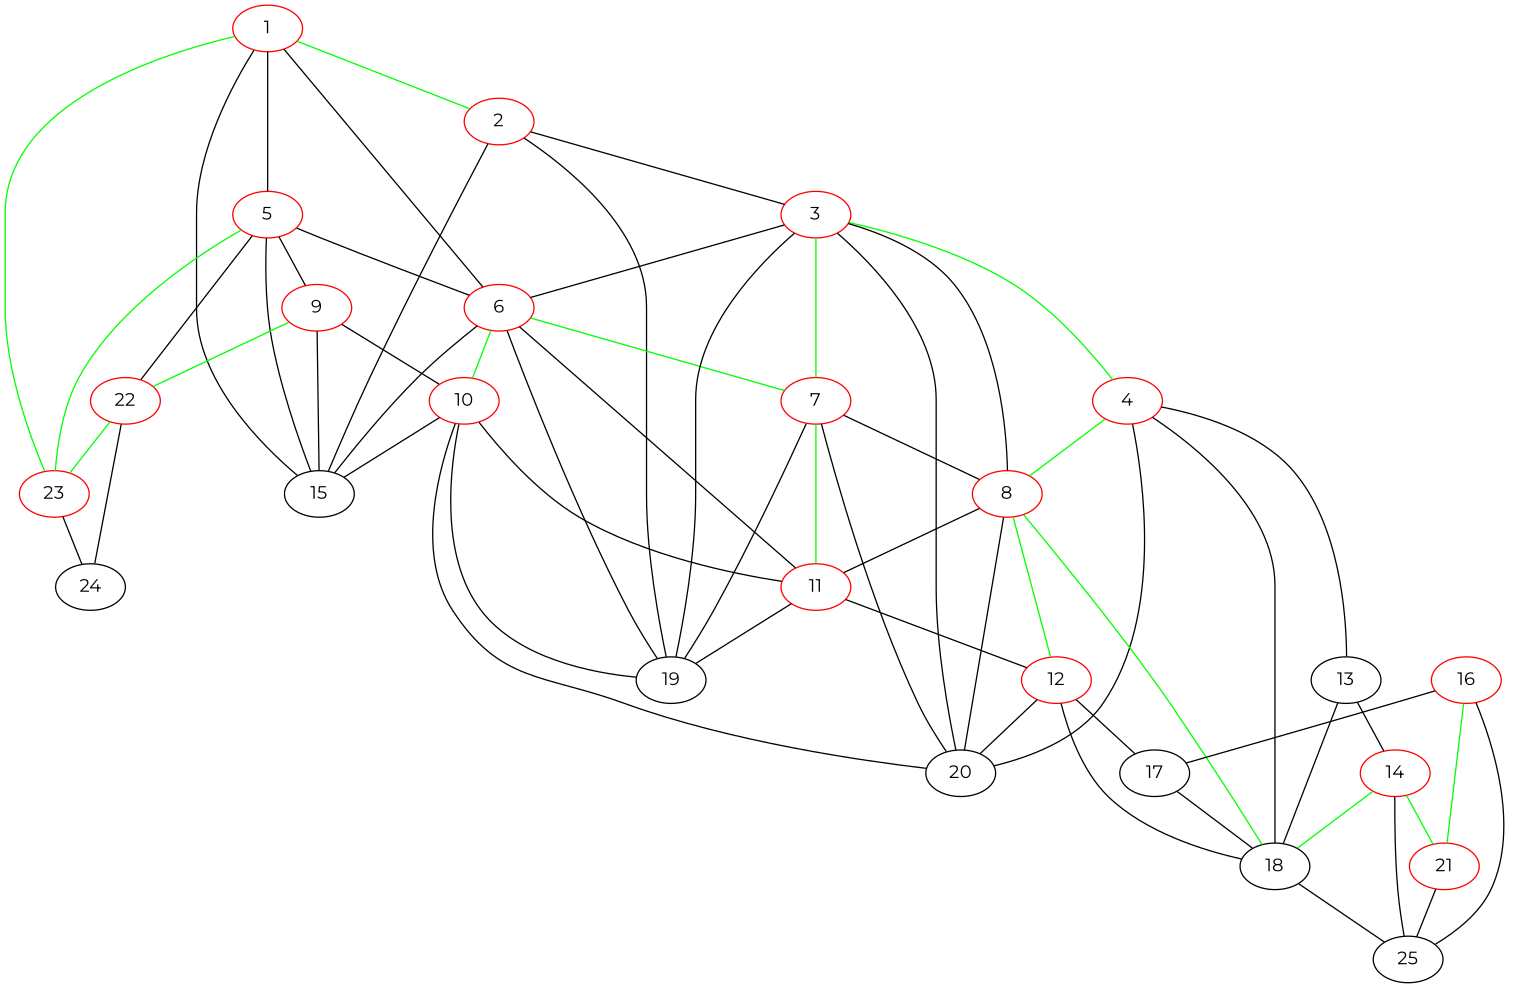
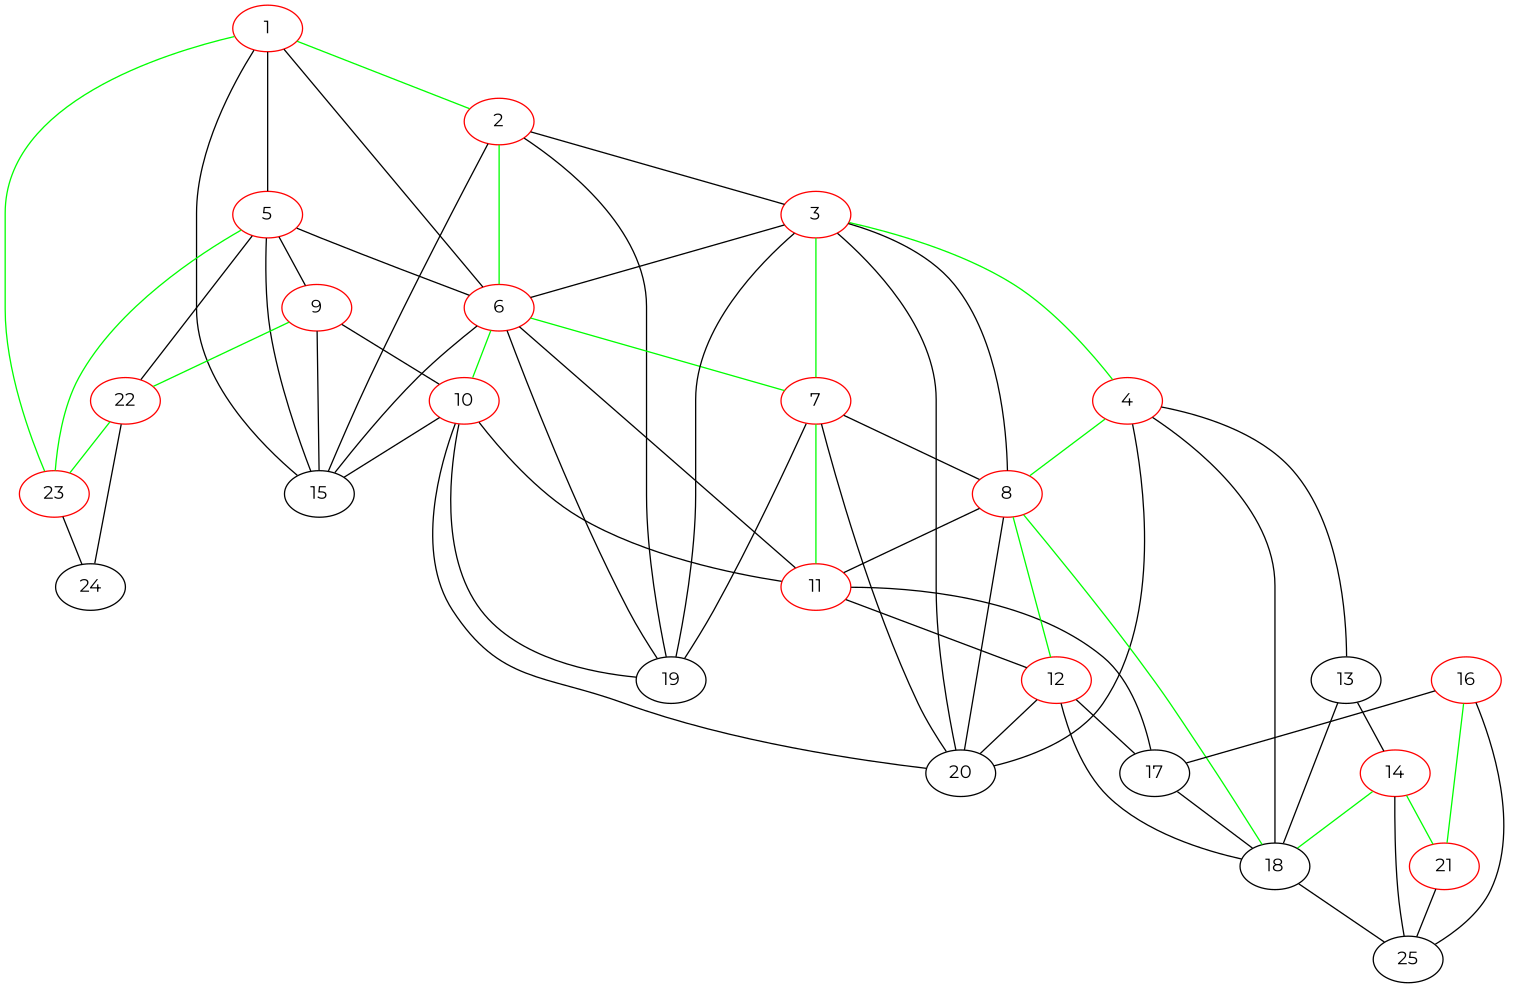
none -> (499, 215)
(744, 634) -> (1025, 615)
